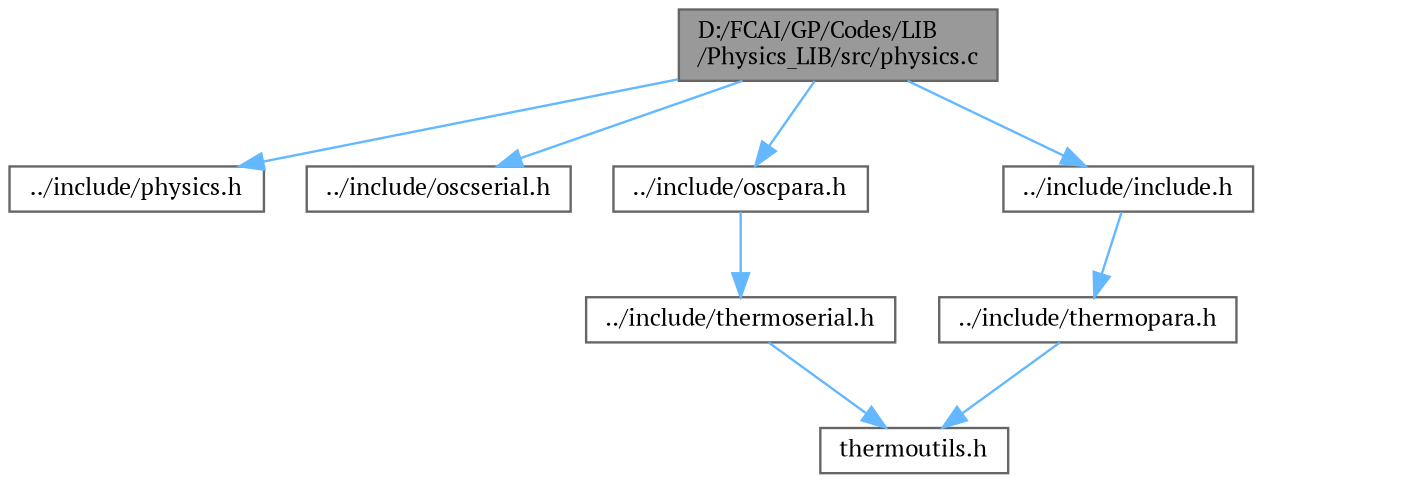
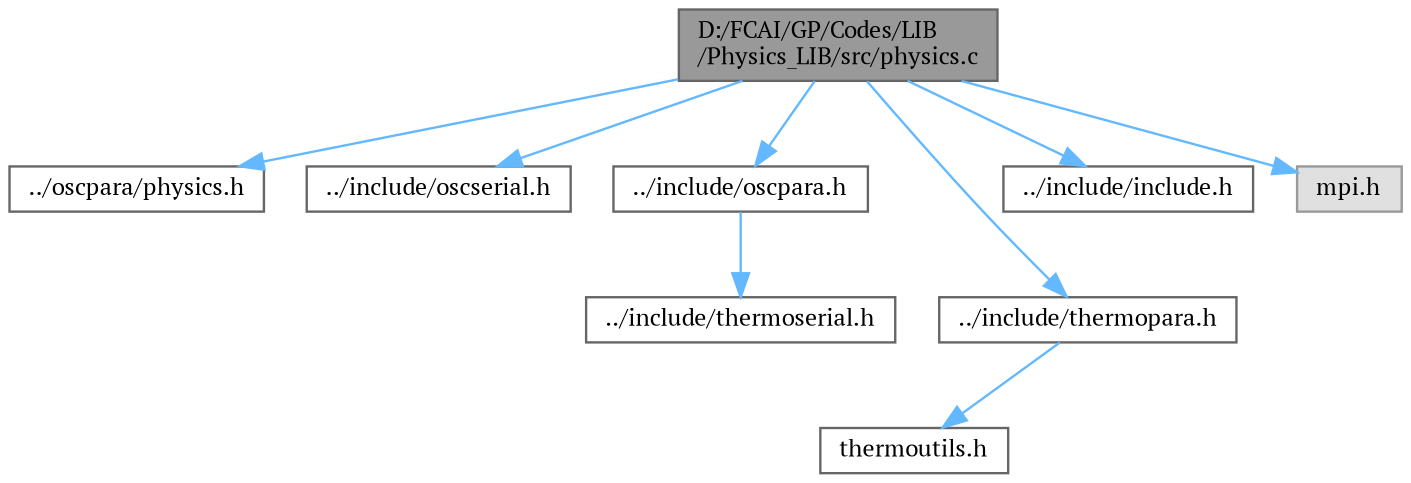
(137, 189) -> (137, 189)
none -> (1349, 189)
(1112, 243) -> (956, 182)
(817, 378) -> none
